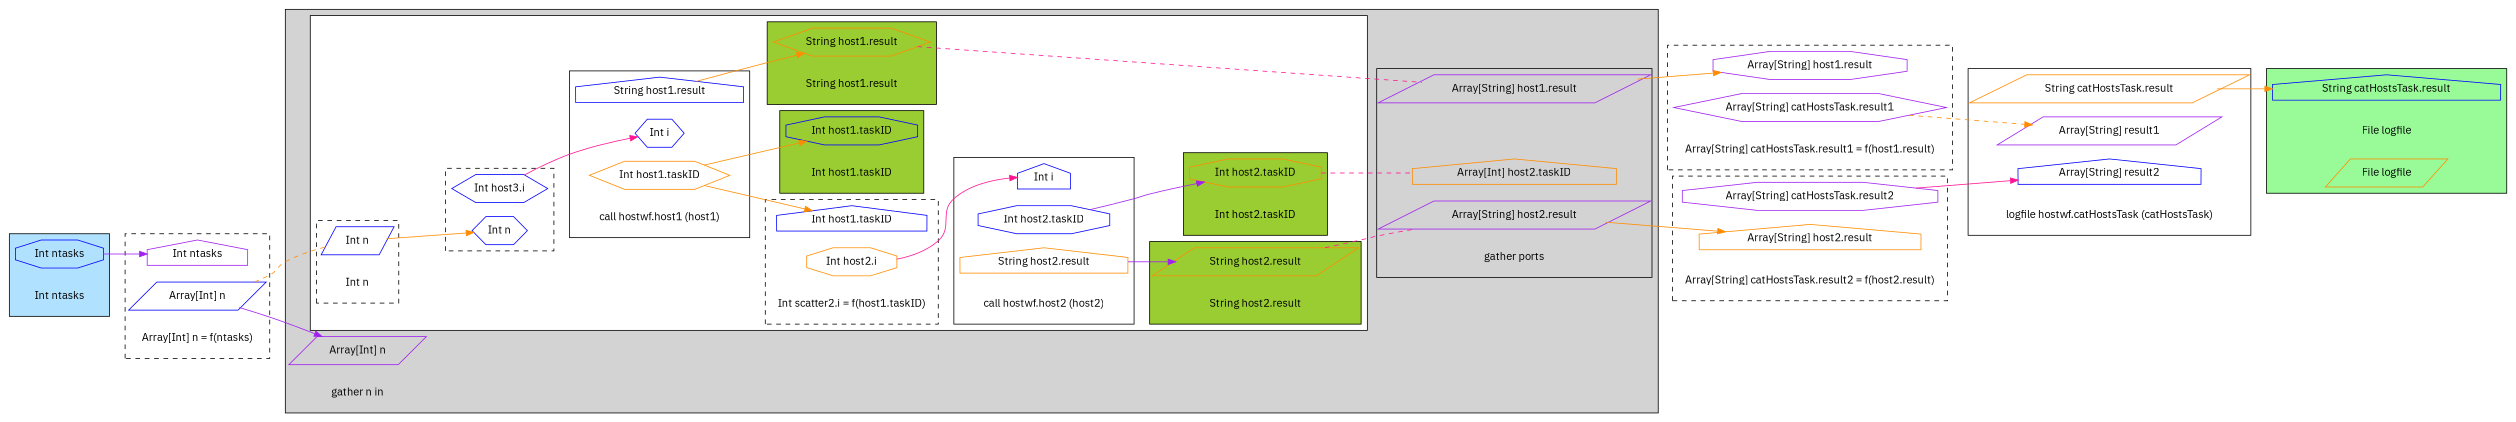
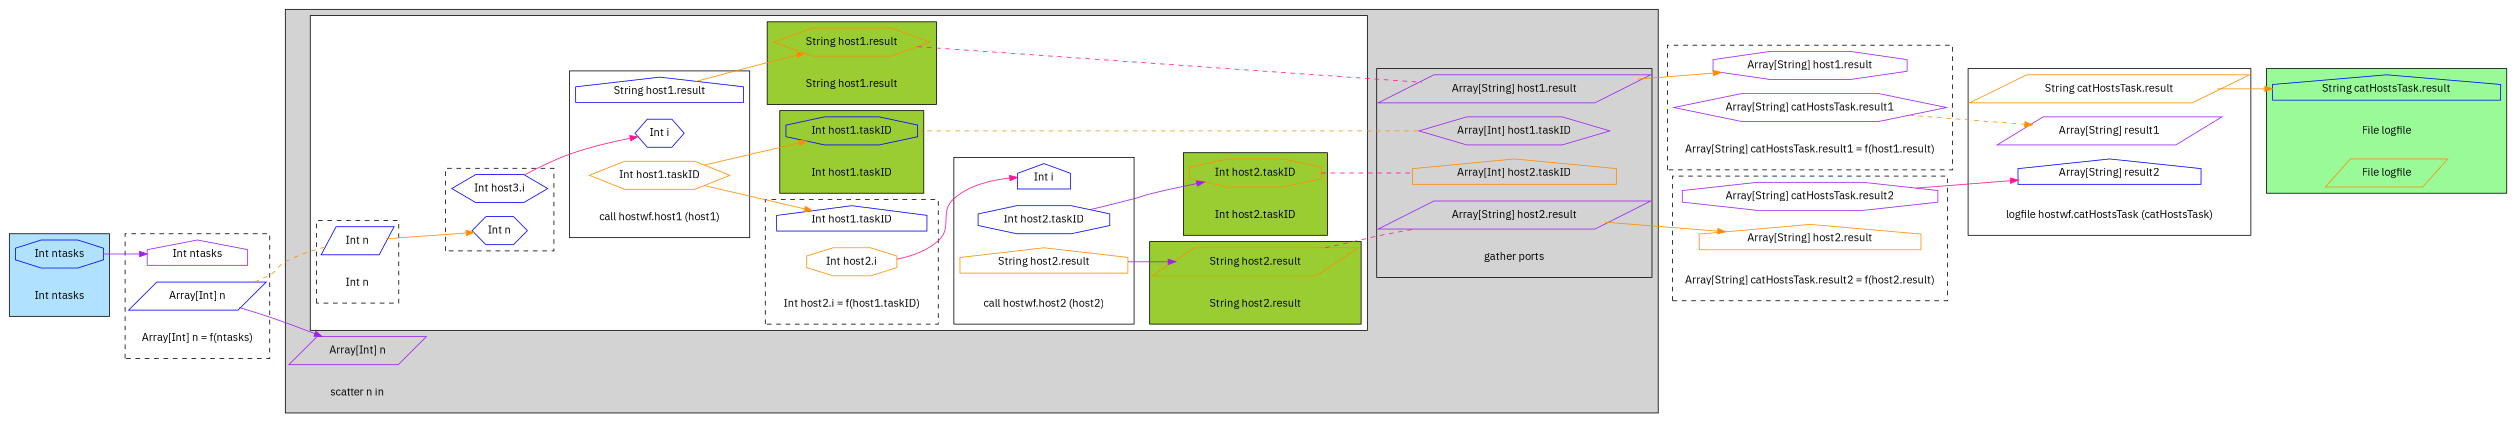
none -> (1514, 131)
(852, 304) -> (852, 304)
(358, 393) -> (358, 393)
